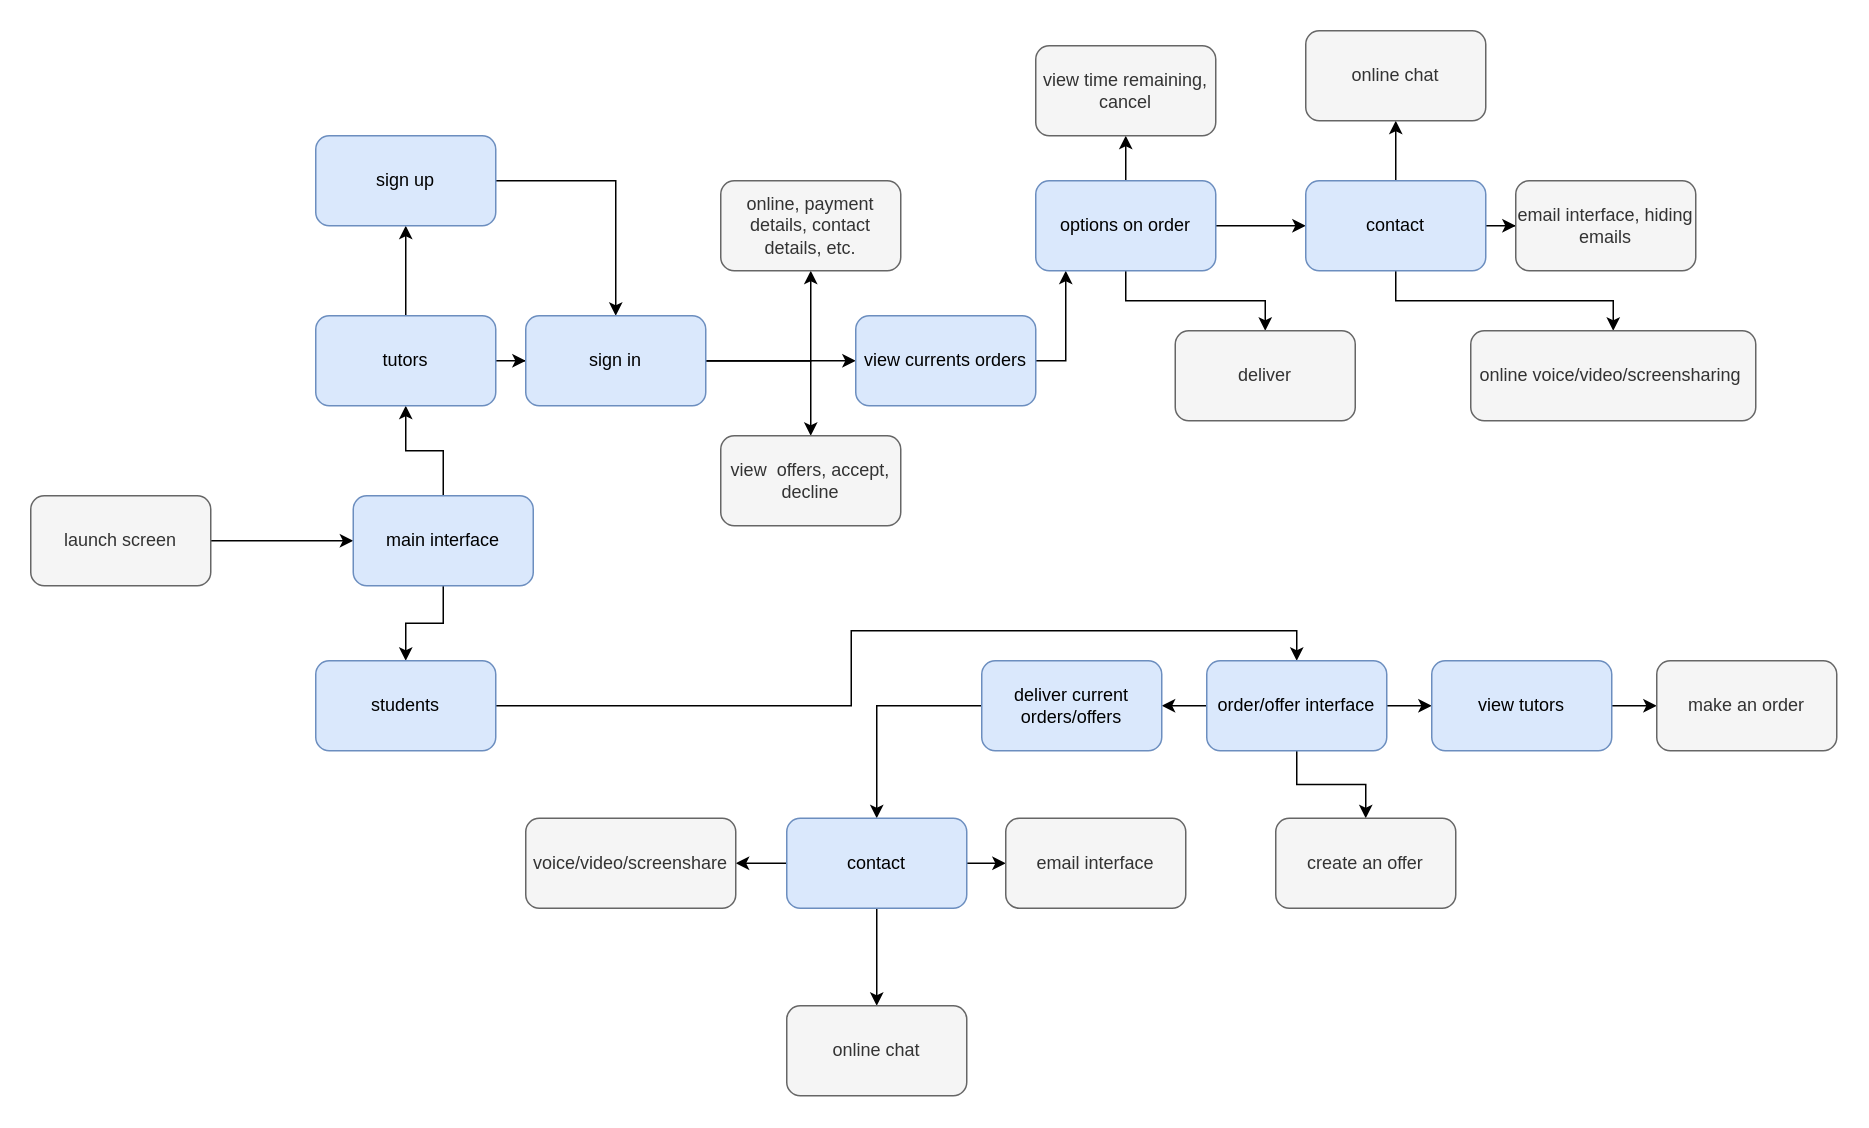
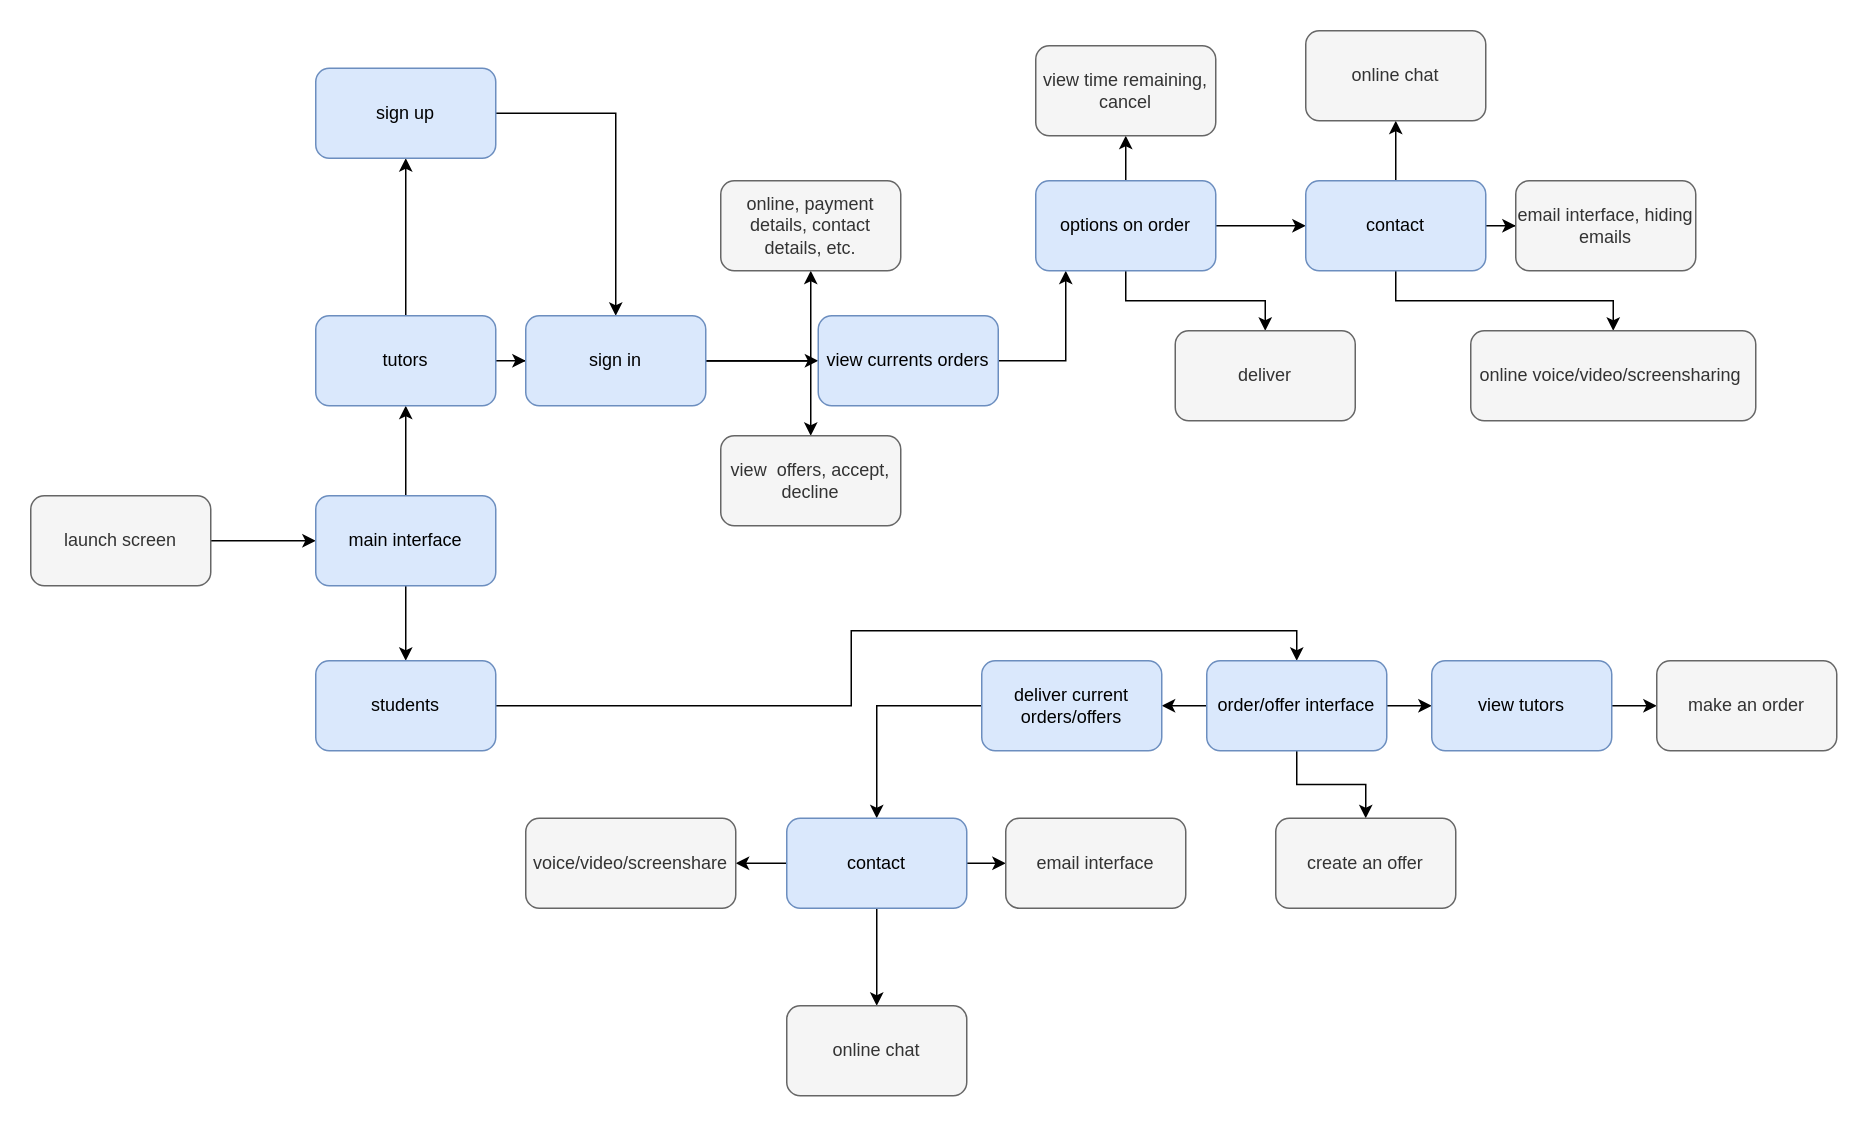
(406, 181) -> (406, 113)
(946, 361) -> (908, 361)
(443, 541) -> (406, 541)
